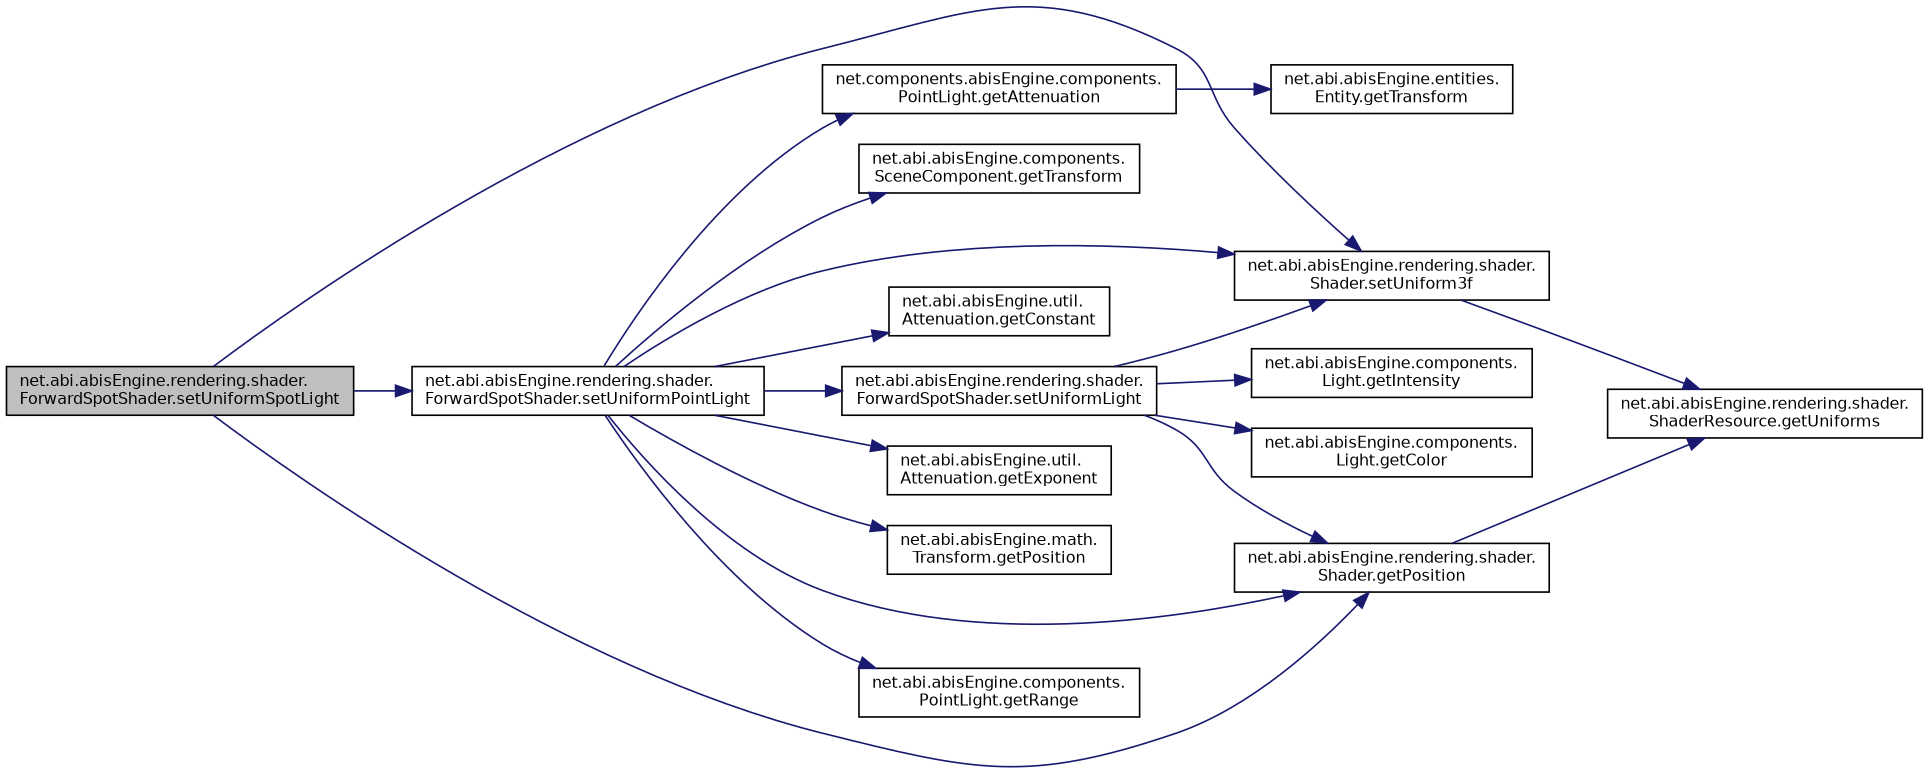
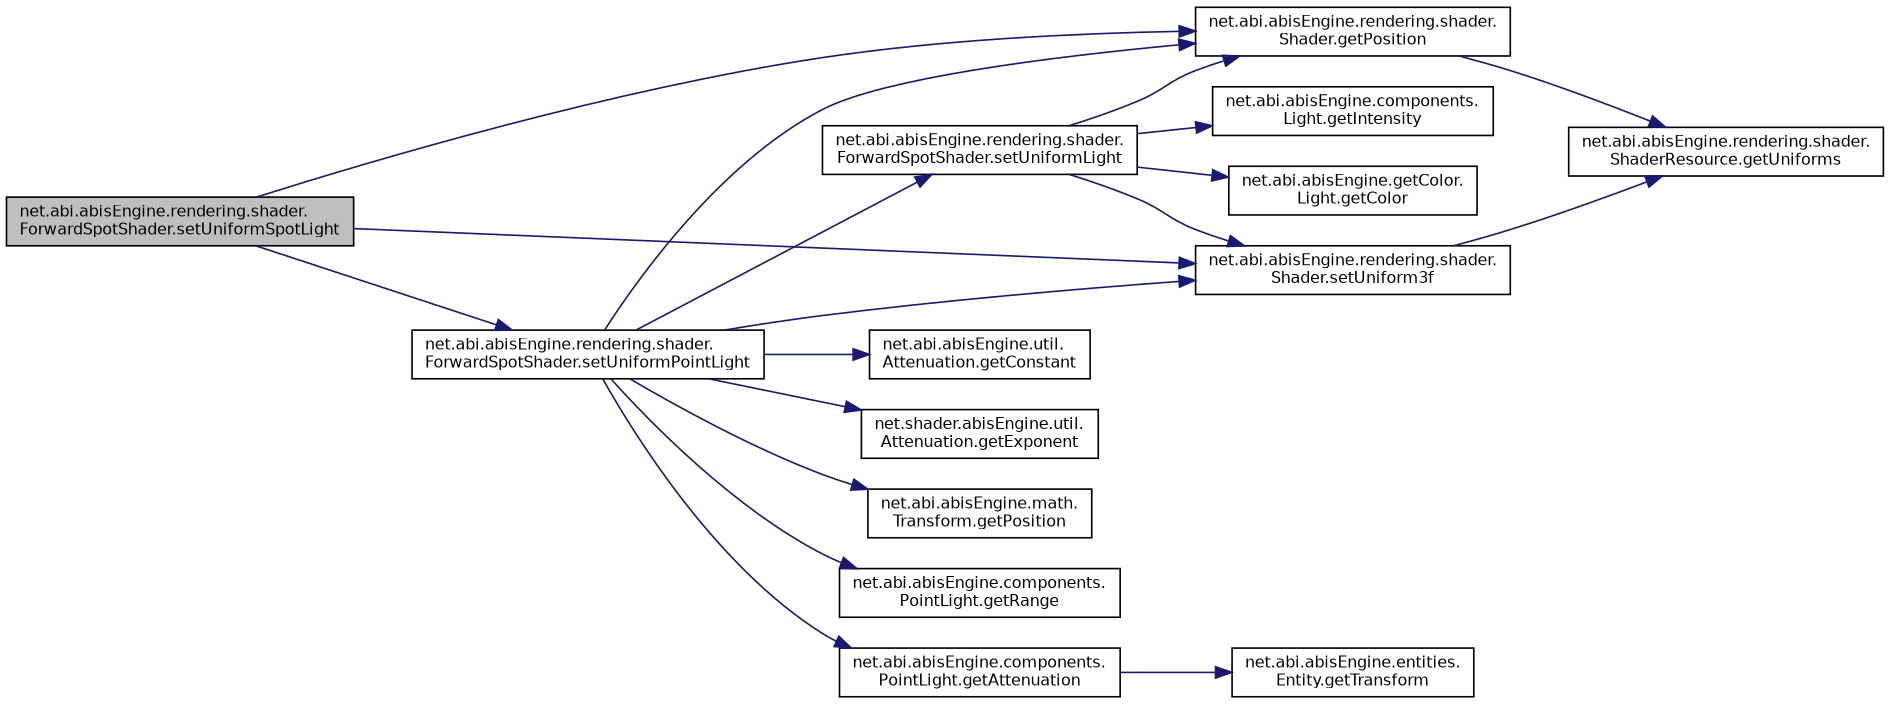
(999, 89) -> (980, 672)
(999, 169) -> none
(1392, 453) -> (1353, 191)
(999, 470) -> (980, 434)
